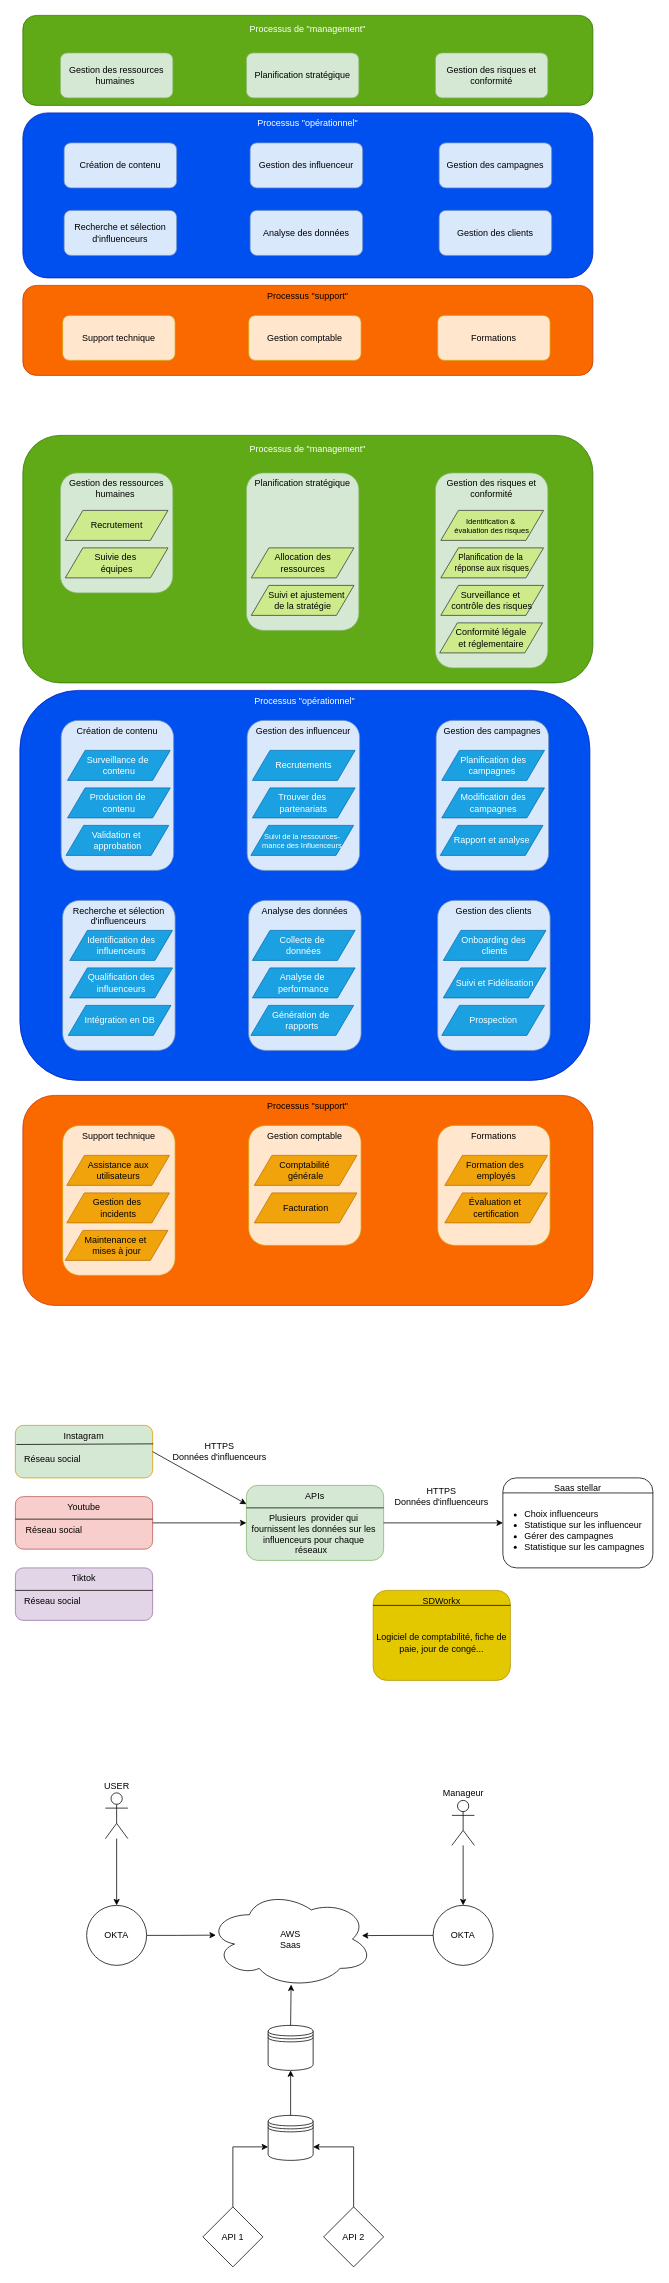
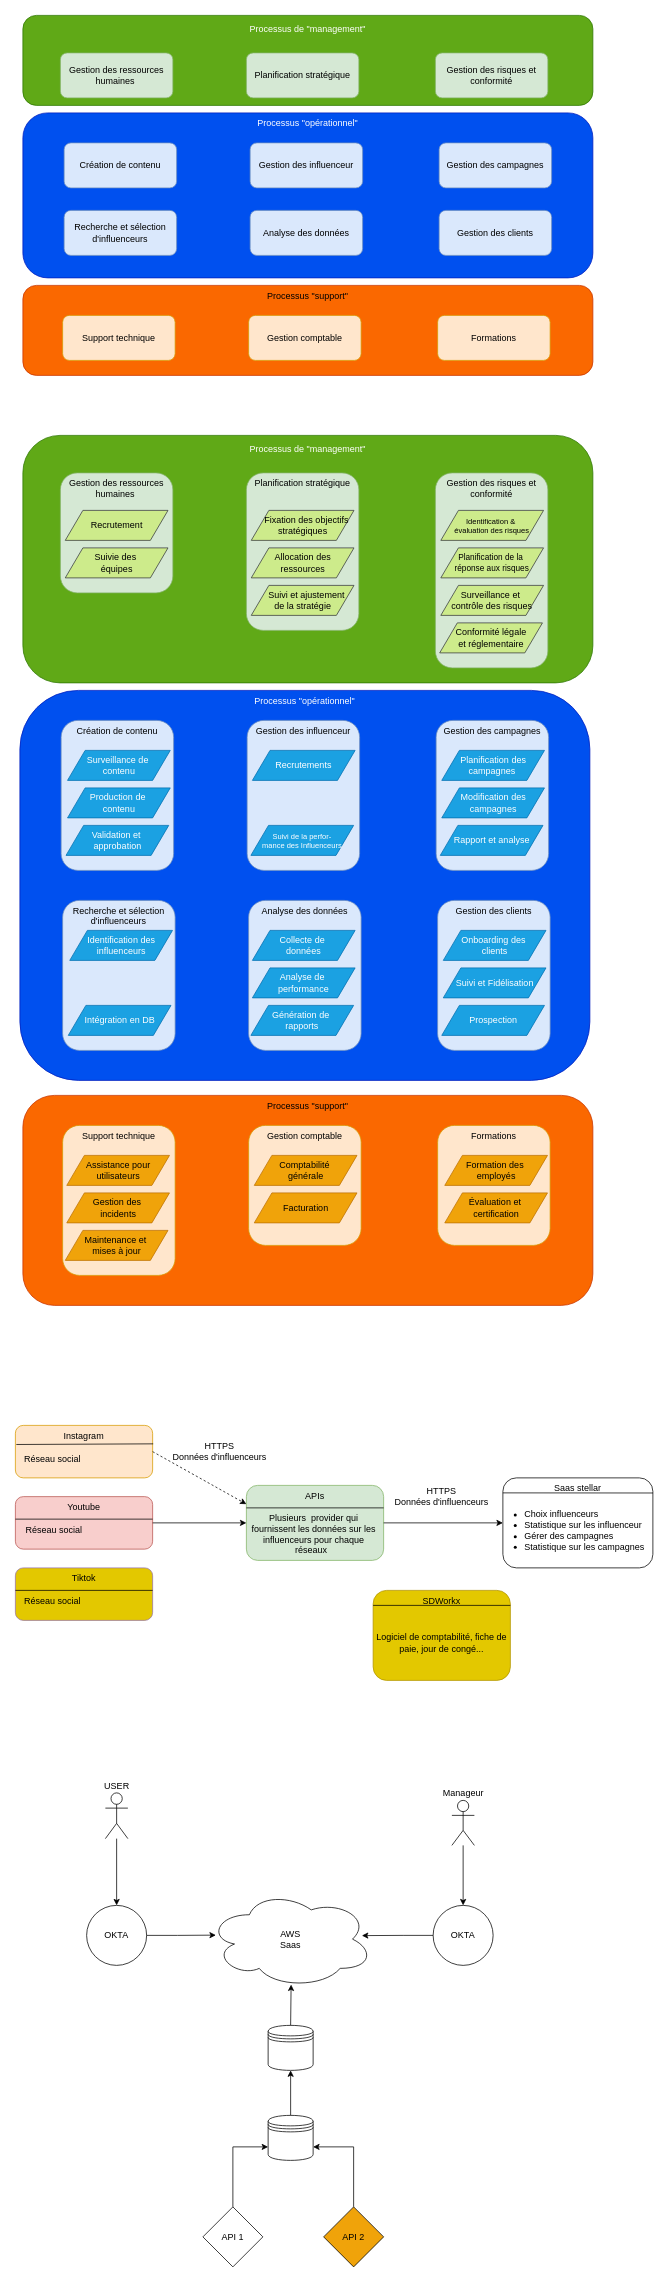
none -> (303, 525)
(304, 803) -> none
(302, 840) -> (302, 840)
(121, 983) -> none
(119, 1170) -> (119, 1170)
(84, 1452) -> (84, 1452)
(197, 1477) -> (197, 1477)
(84, 1594) -> (84, 1594)
(354, 2237) -> (354, 2237)
